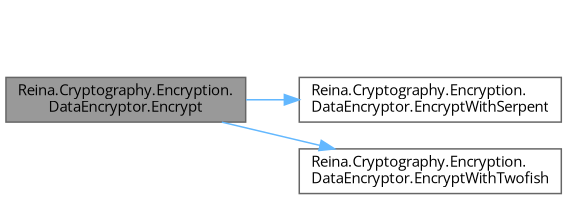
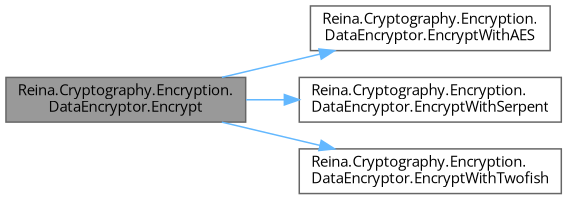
none -> (430, 28)
